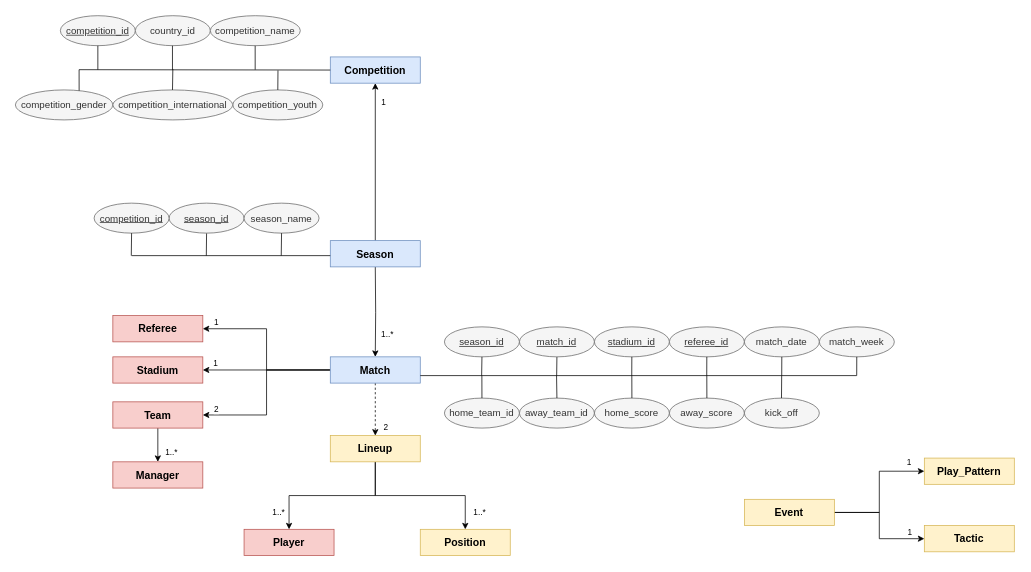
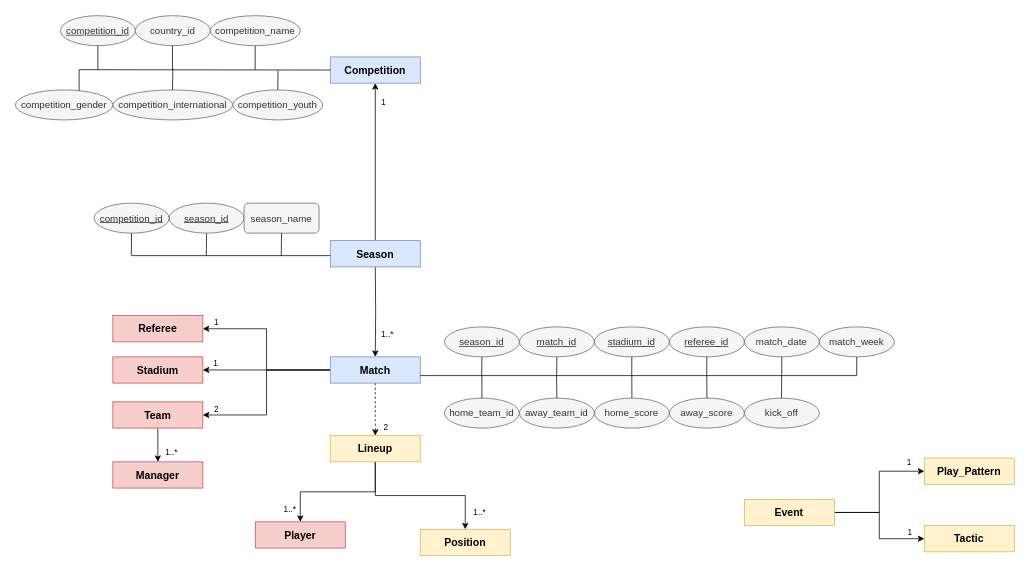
(282, 218) -> (282, 218)
(289, 542) -> (300, 535)
